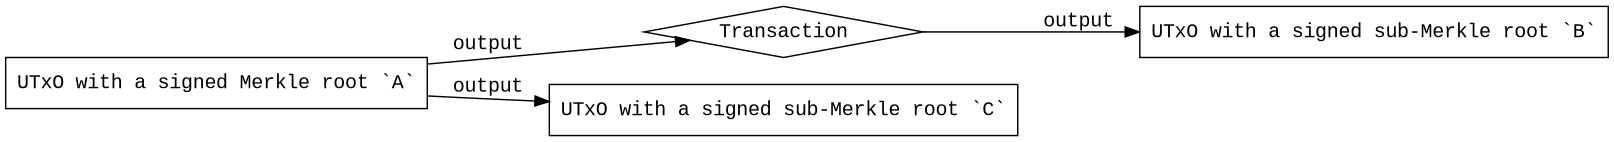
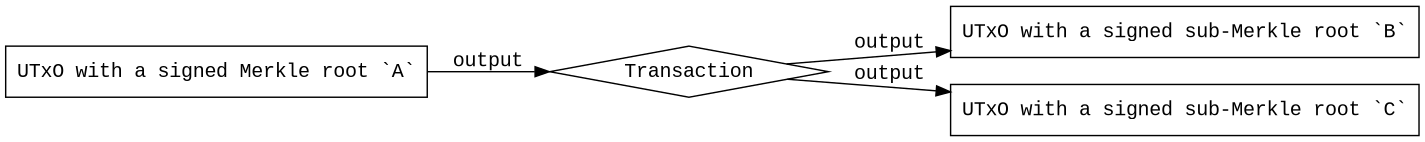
(481, 99) -> (862, 85)
